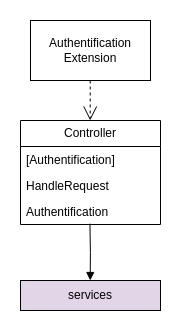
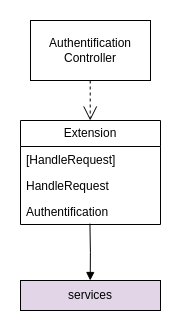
(91, 51) -> (91, 51)
(91, 134) -> (91, 134)
(82, 161) -> (75, 161)
